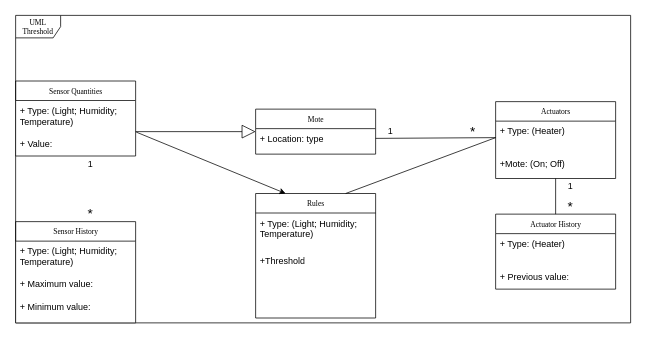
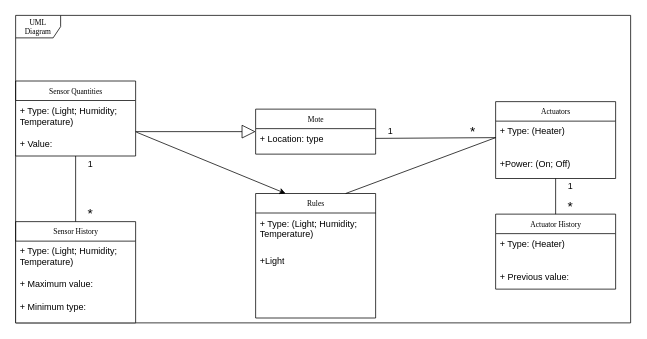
(38, 27) -> (38, 27)
(536, 165) -> (538, 165)
none -> (75, 187)
(284, 262) -> (274, 262)
(53, 307) -> (52, 307)
